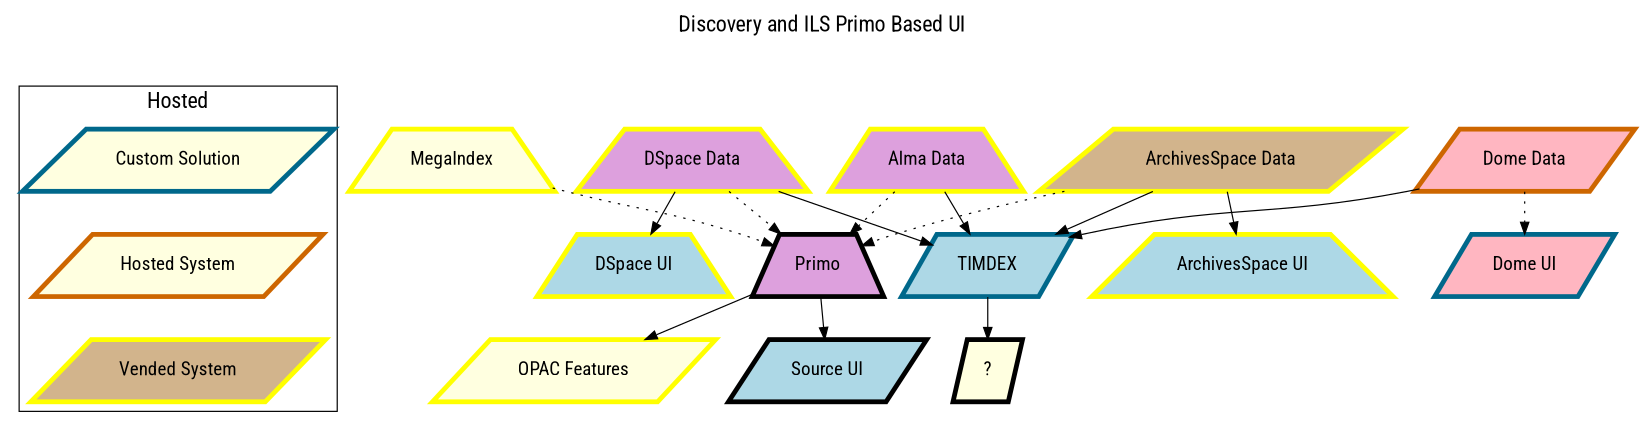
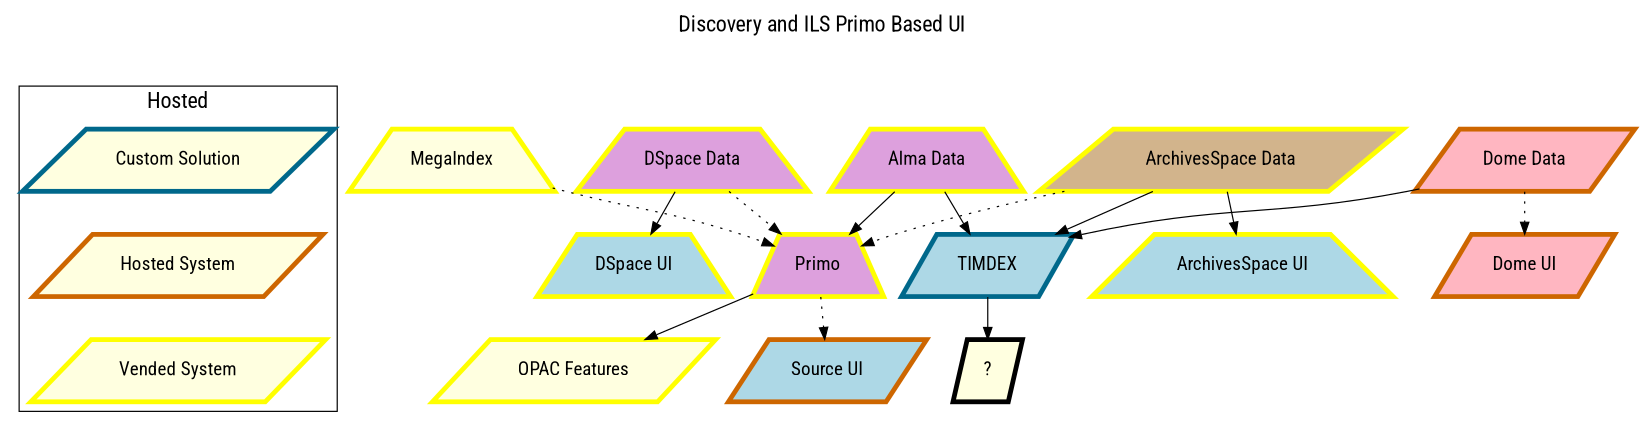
(877, 209) -> (877, 209)
(850, 216) -> none
(818, 265) -> (818, 265)
(1525, 265) -> (1525, 265)
(822, 312) -> (822, 312)
(178, 371) -> (178, 371)
(828, 371) -> (828, 371)
